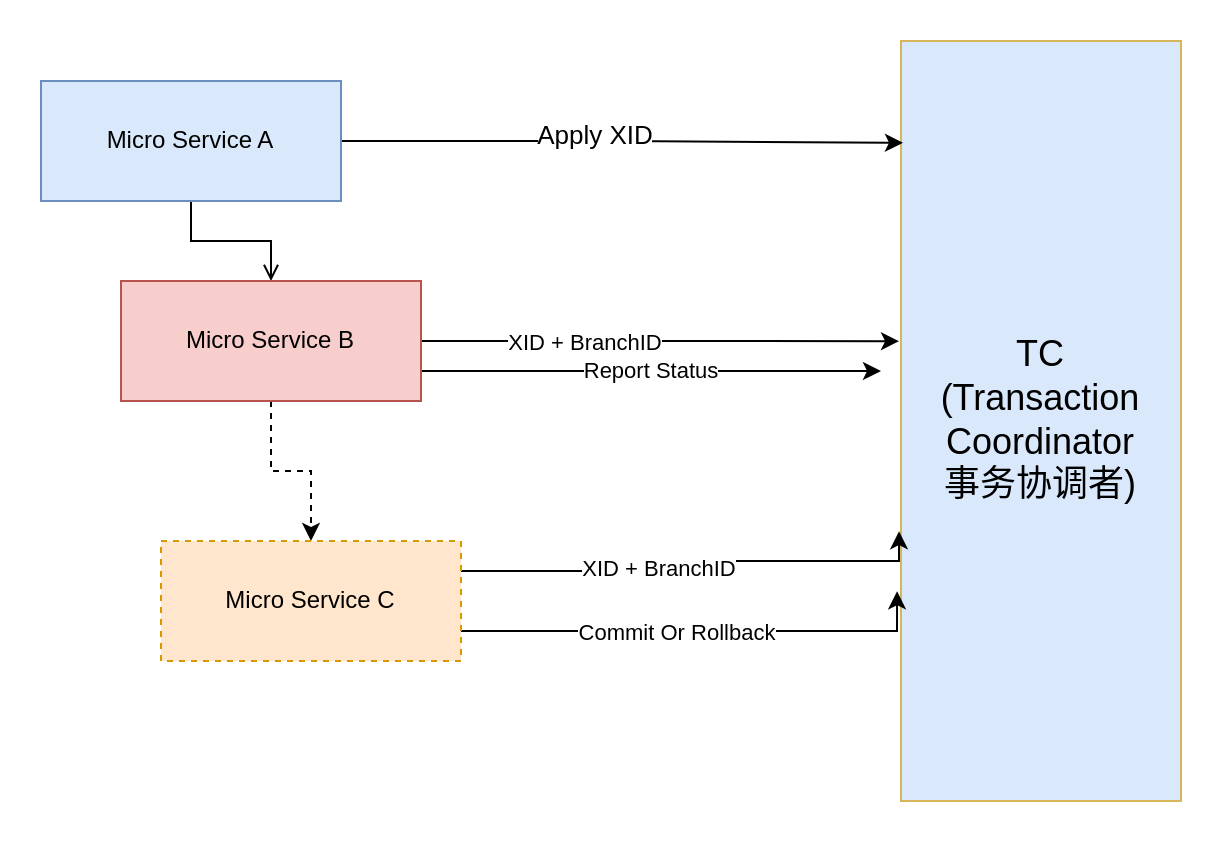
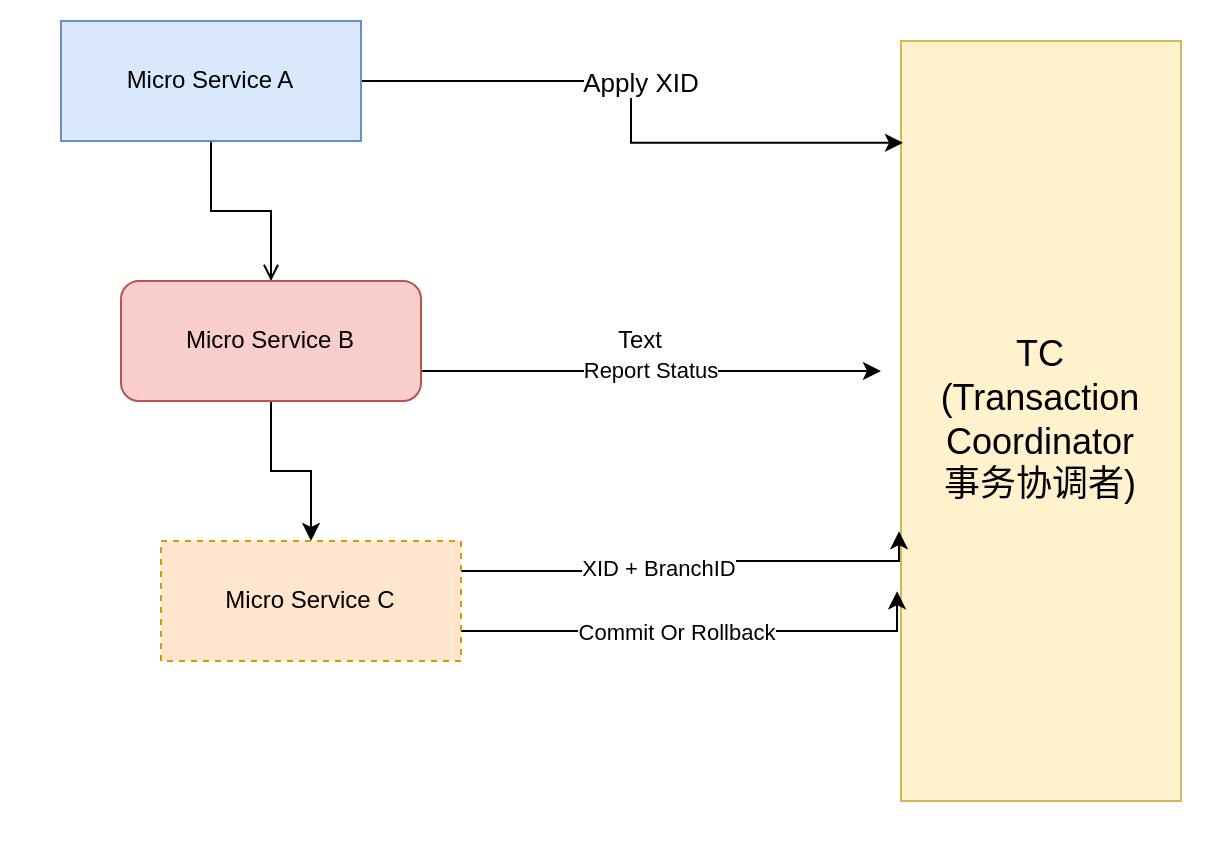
(191, 141) -> (211, 81)
(271, 341) -> (271, 341)
none -> (641, 341)
(653, 341) -> none
(1041, 421) -> (1041, 421)
(286, 471) -> (286, 471)
